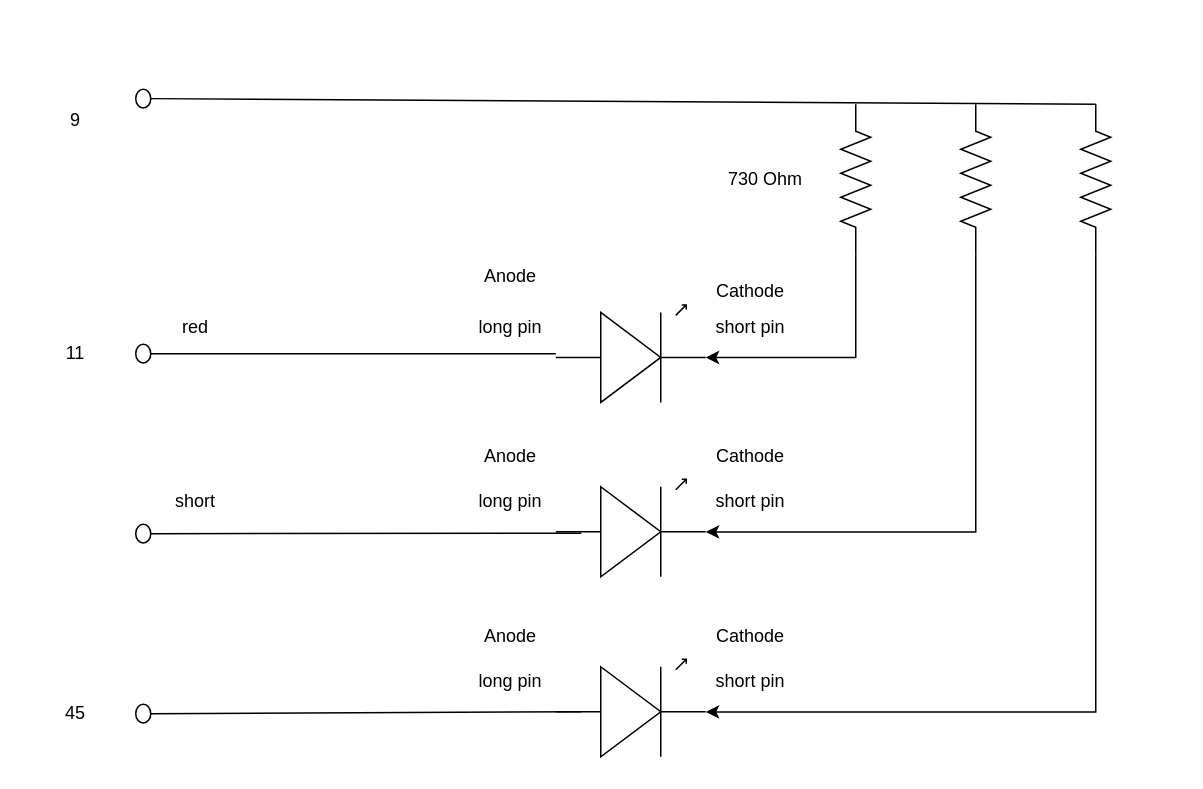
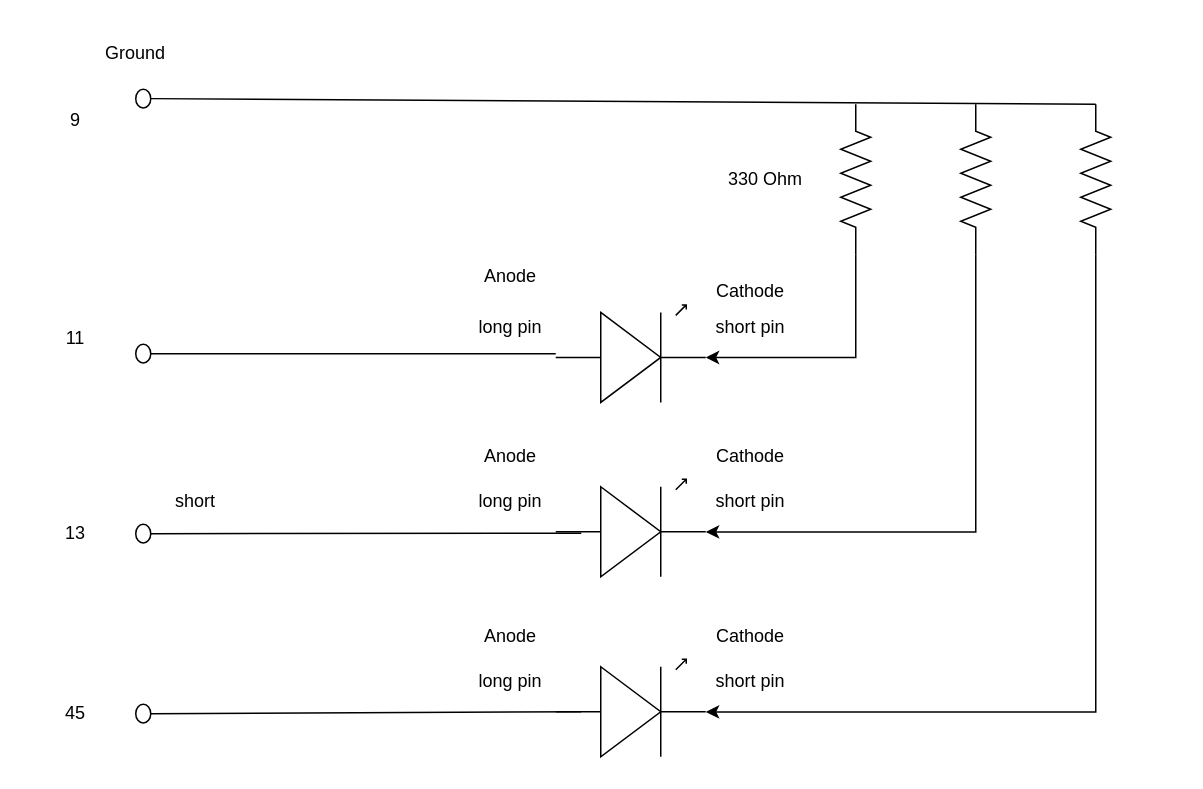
none -> (136, 54)
(766, 179) -> (766, 179)
(196, 327) -> none
(76, 354) -> (76, 339)
none -> (76, 534)
